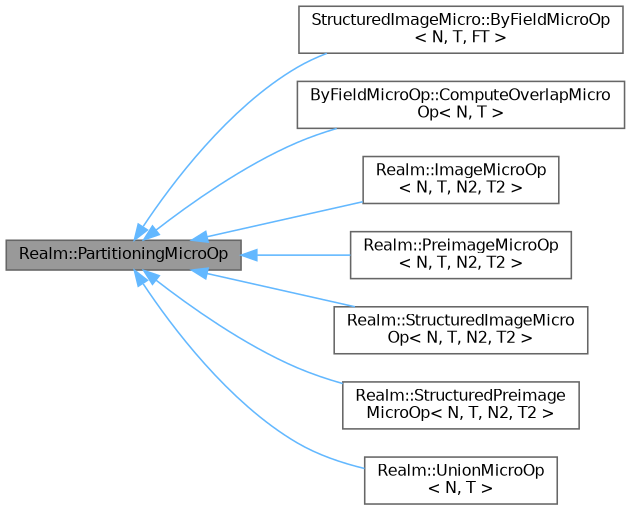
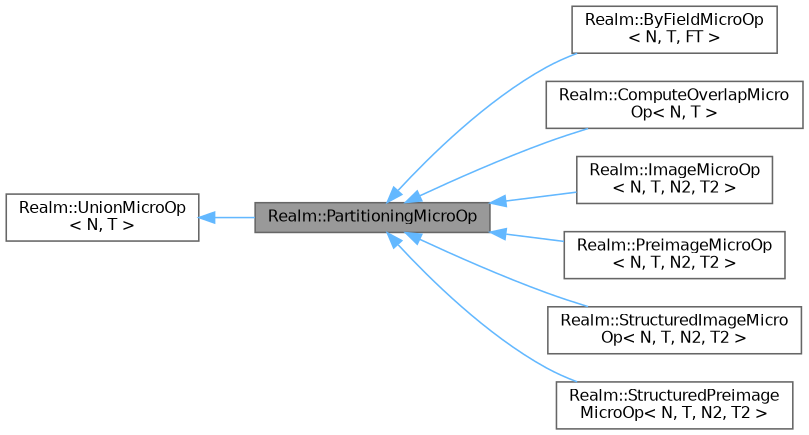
(461, 30) -> (675, 30)
(461, 105) -> (675, 105)
(237, 397) -> (235, 218)
